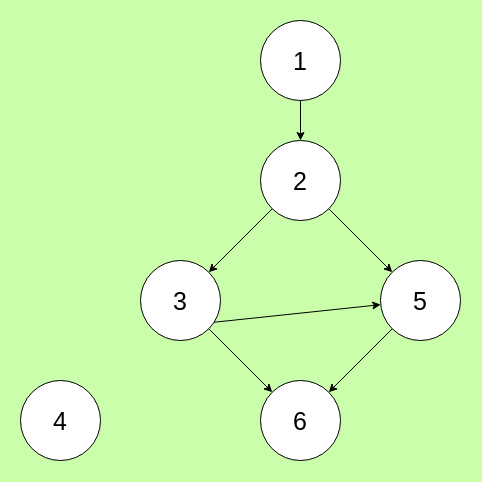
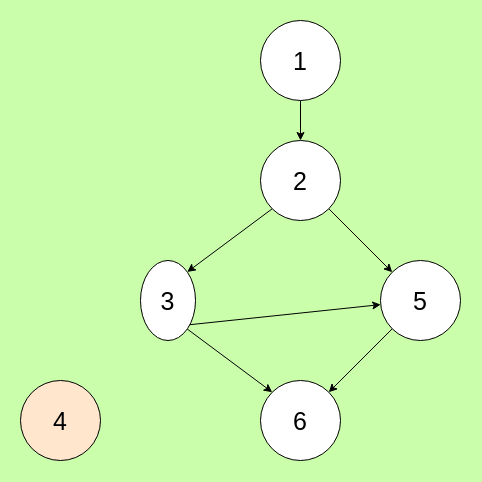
(181, 301) -> (168, 301)
(61, 421) -> (61, 421)
